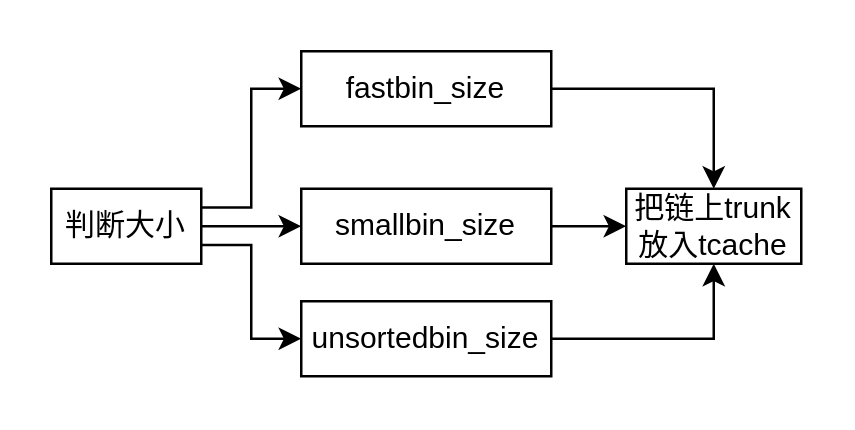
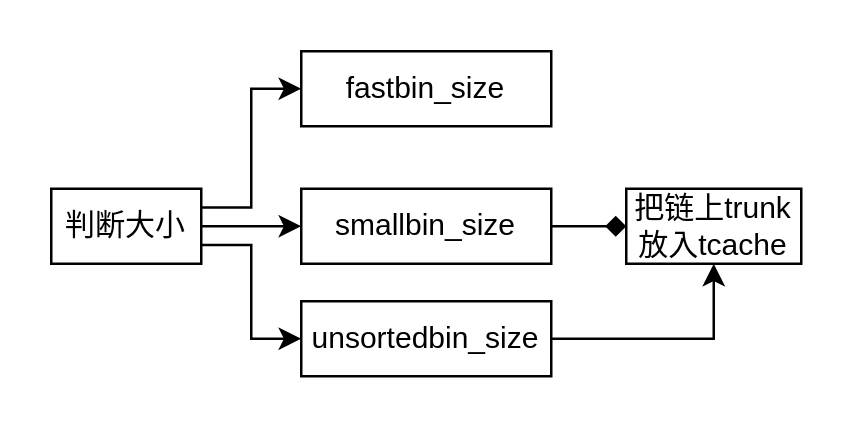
(675, 89) -> none
(607, 226) -> (606, 226)
